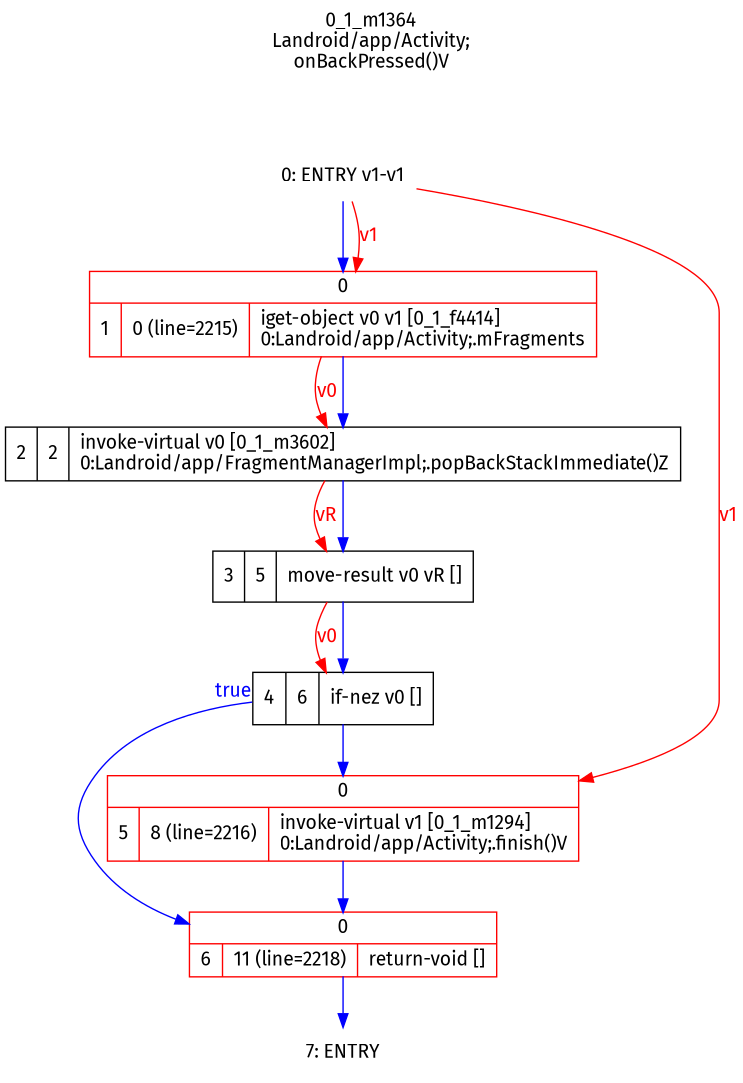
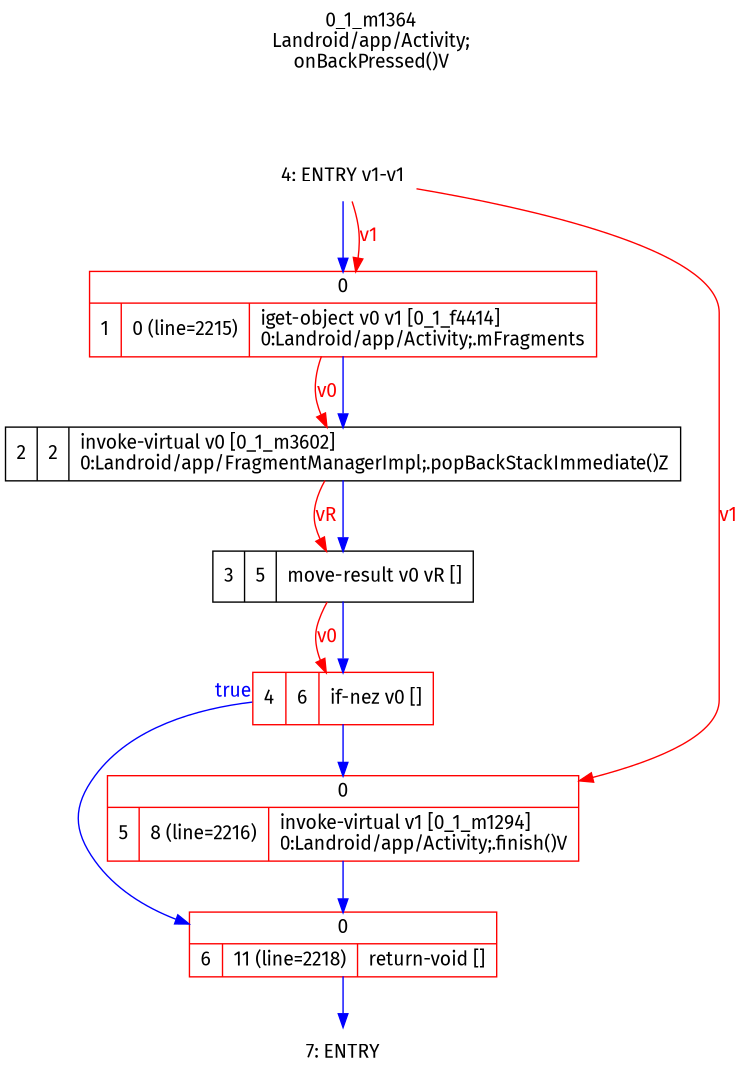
(343, 176) -> (343, 176)
(343, 699) -> (343, 699)
